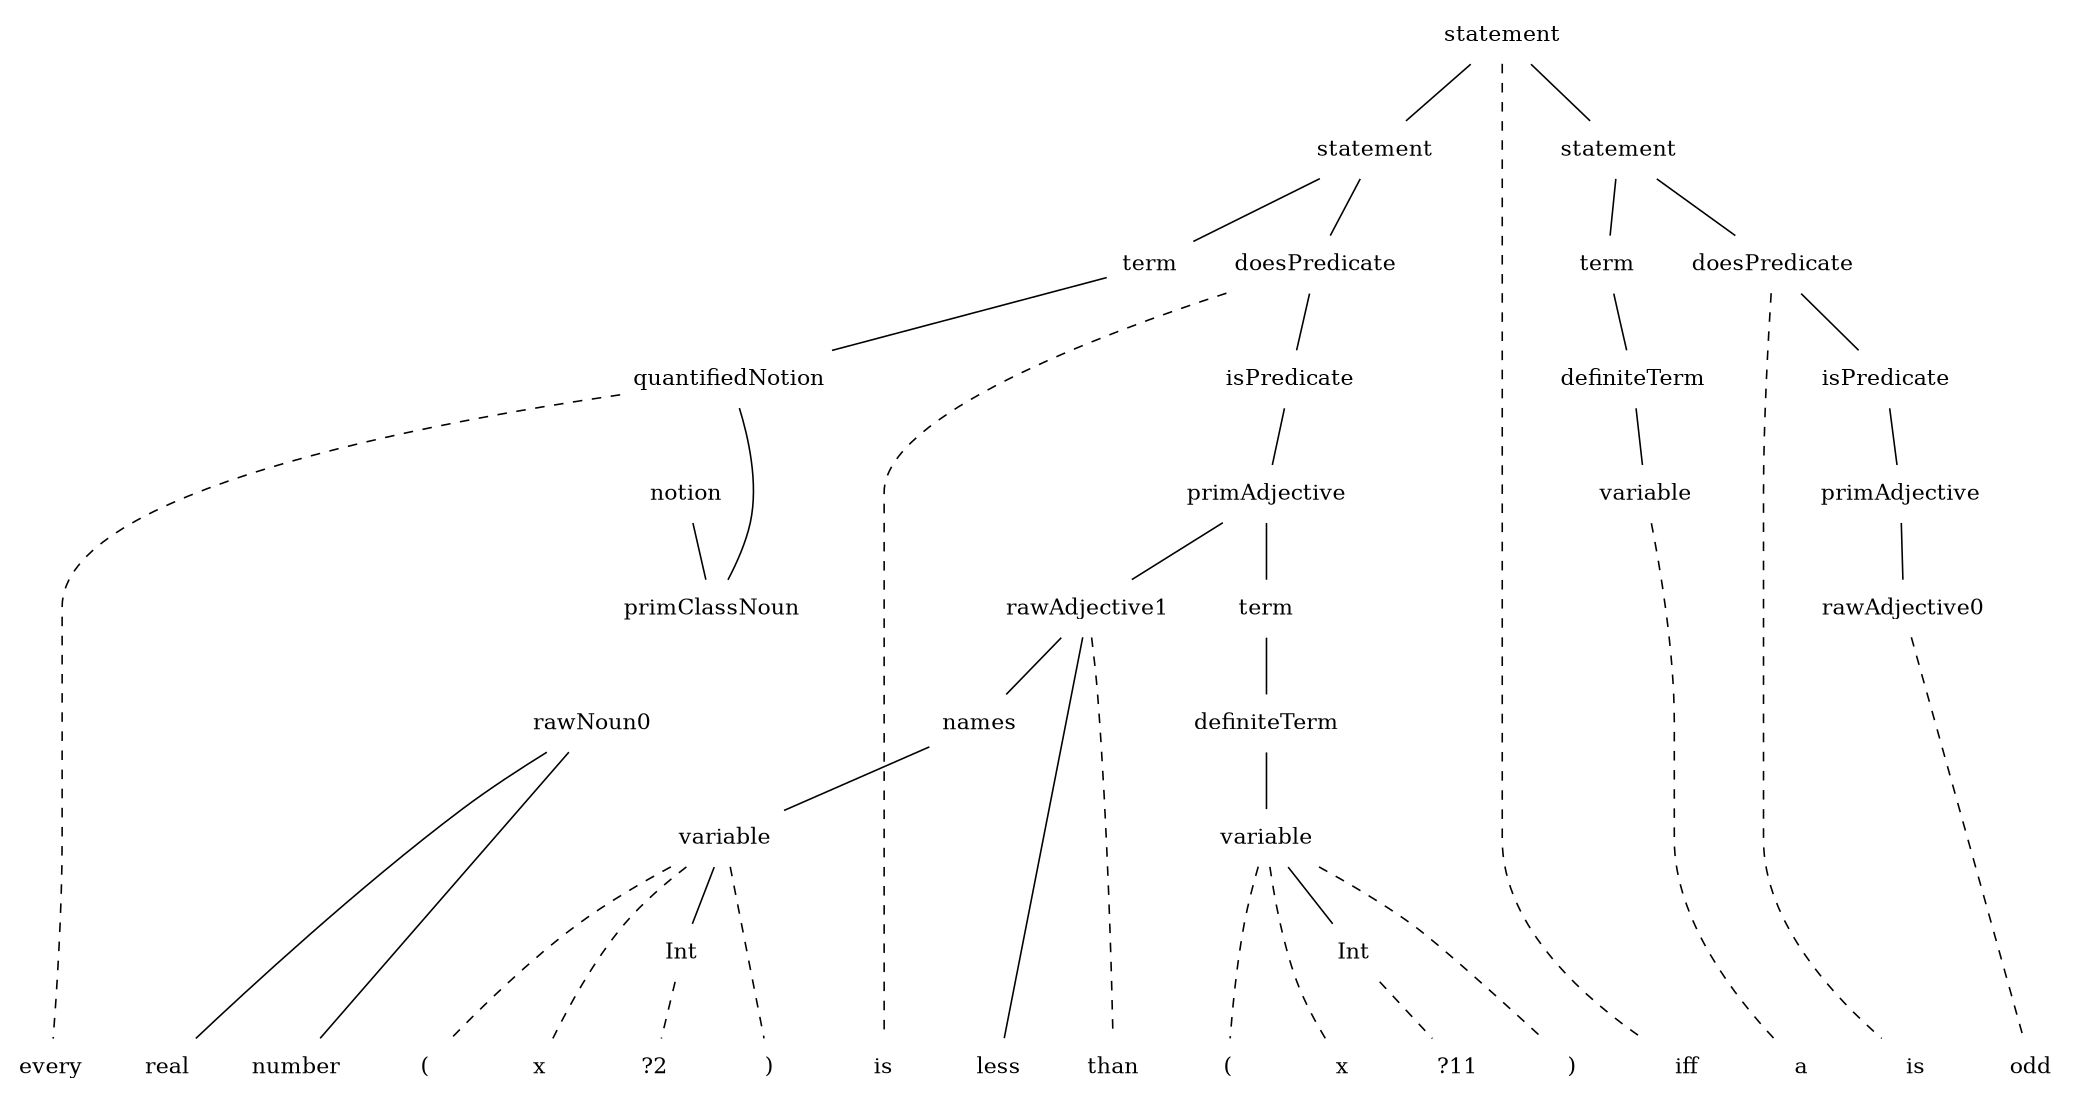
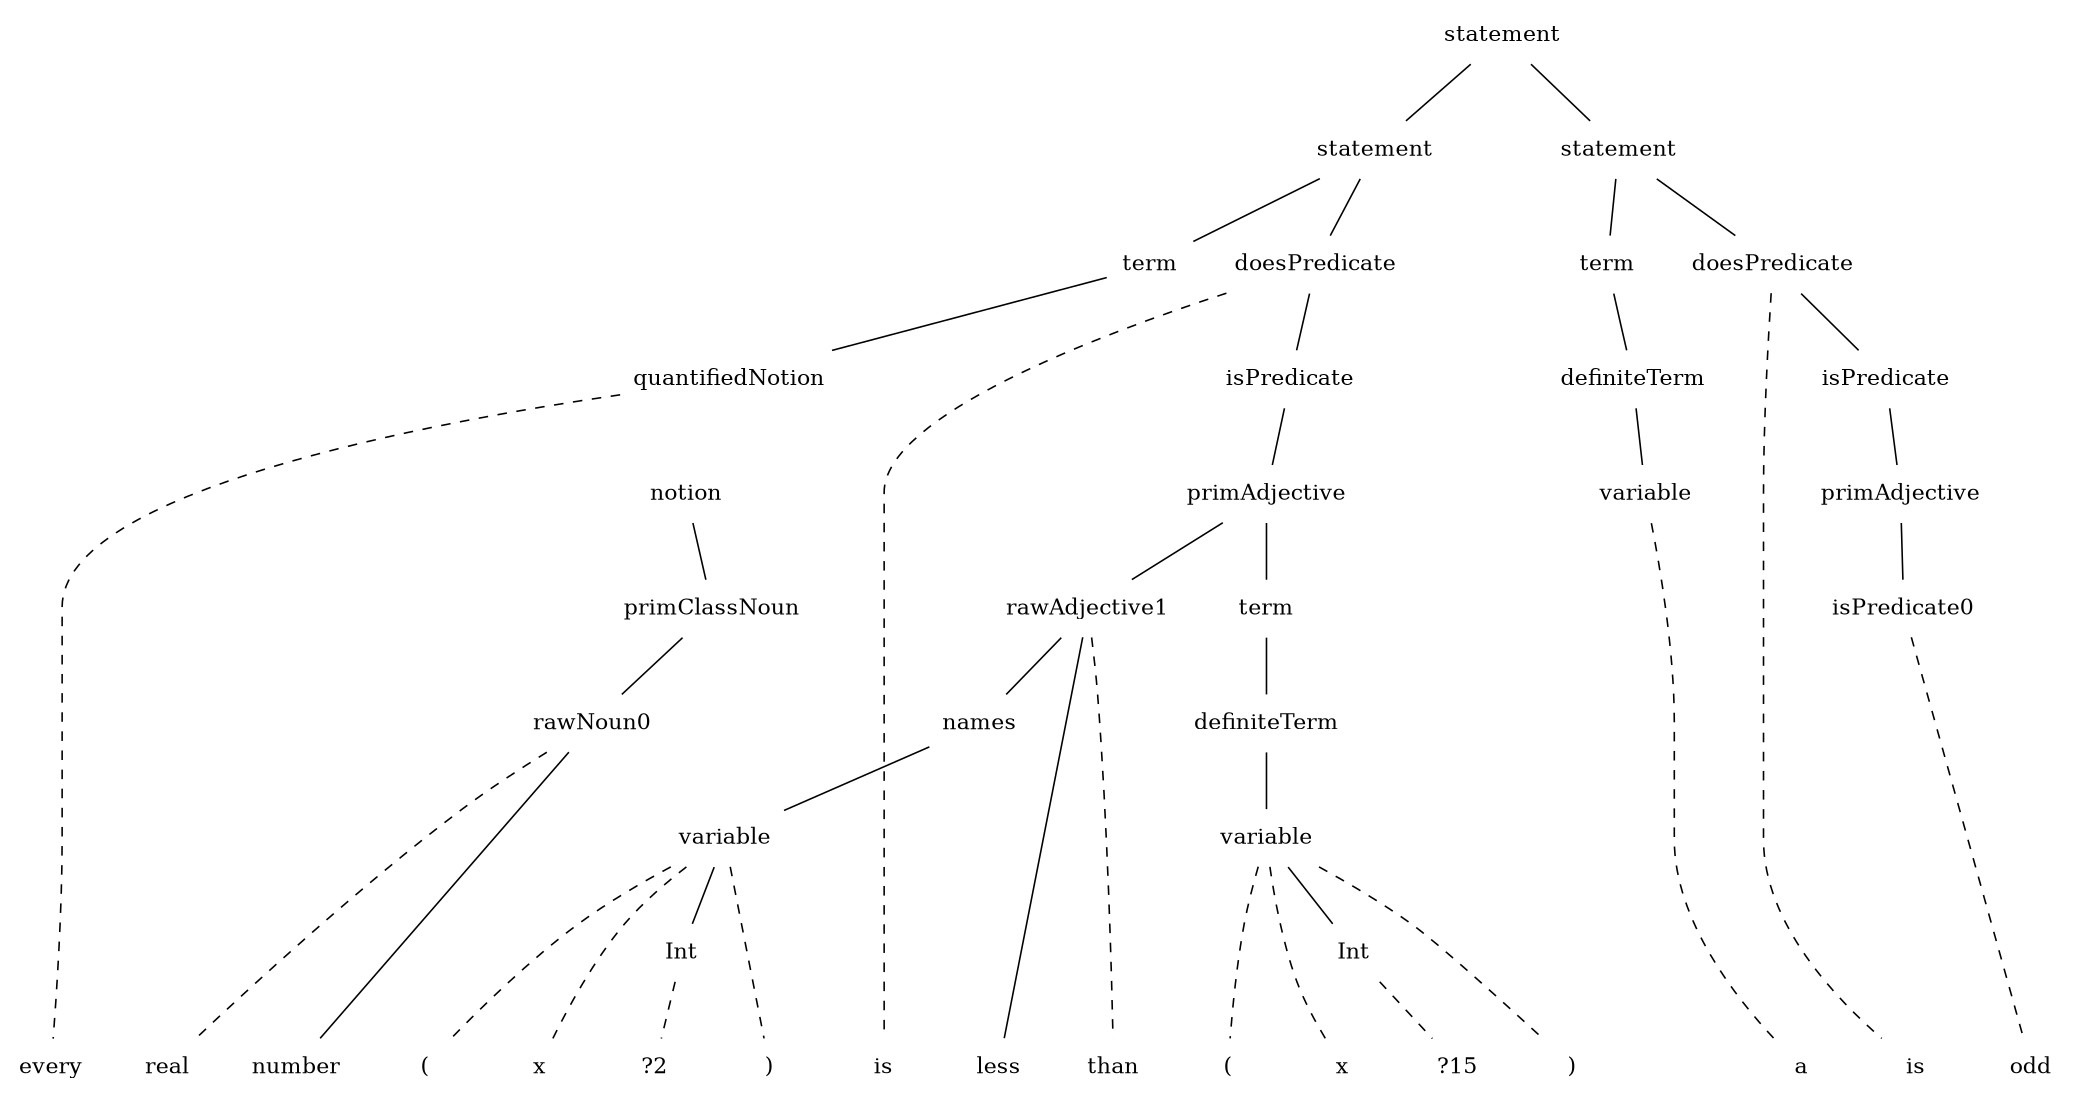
(753, 504) -> (652, 666)
(1904, 609) -> (1904, 609)
(365, 887) -> (365, 887)
(1458, 1067) -> (1458, 1067)
(1687, 1067) -> none
